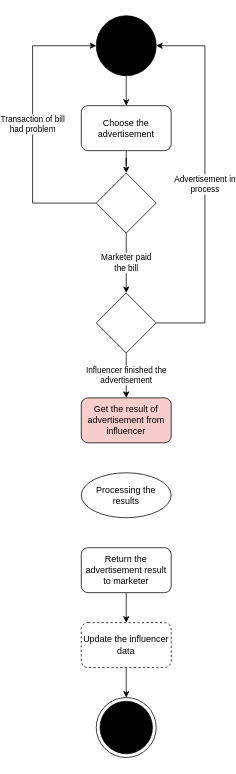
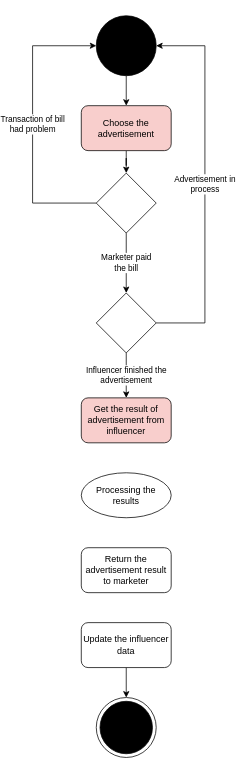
(126, 128) -> (126, 128)
(126, 605) -> none
(126, 645) -> (126, 645)
